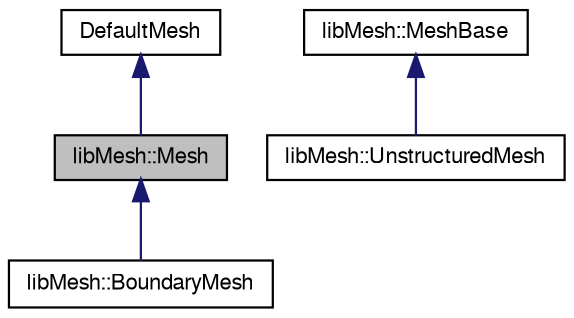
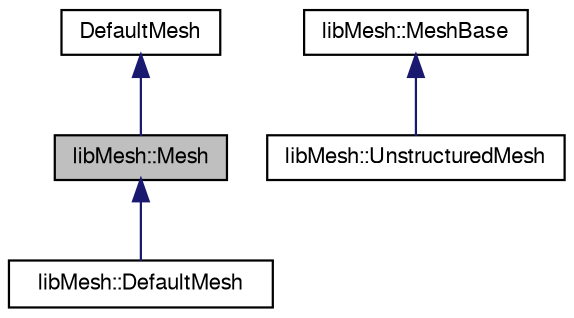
(141, 284) -> (141, 284)
